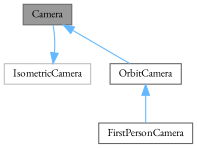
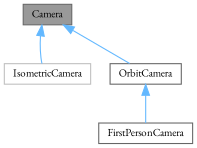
(55, 39) -> (40, 50)
